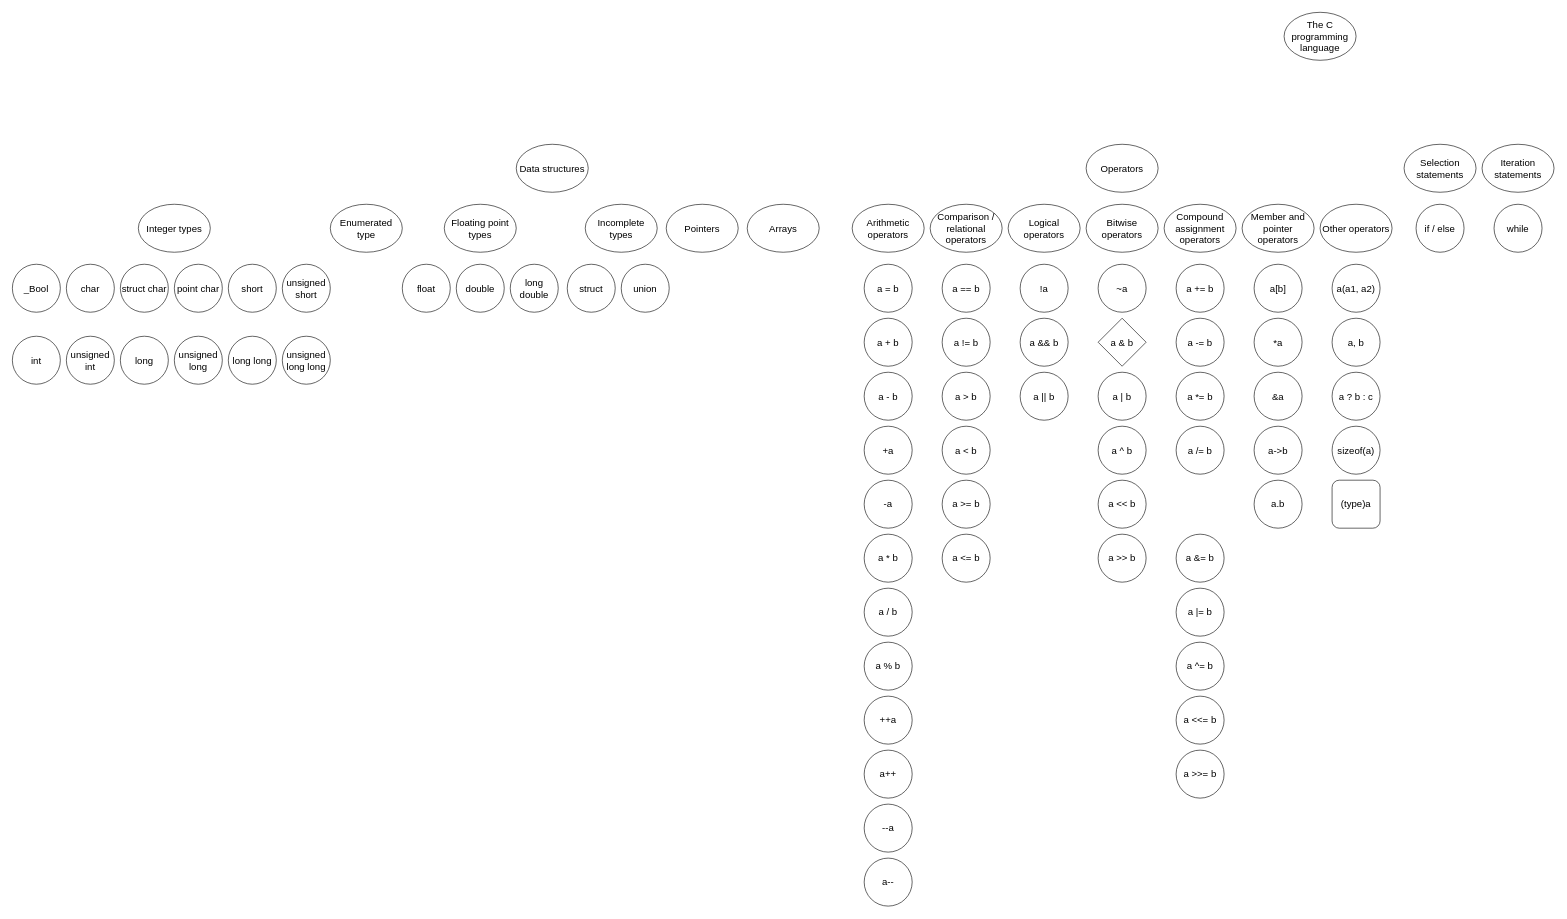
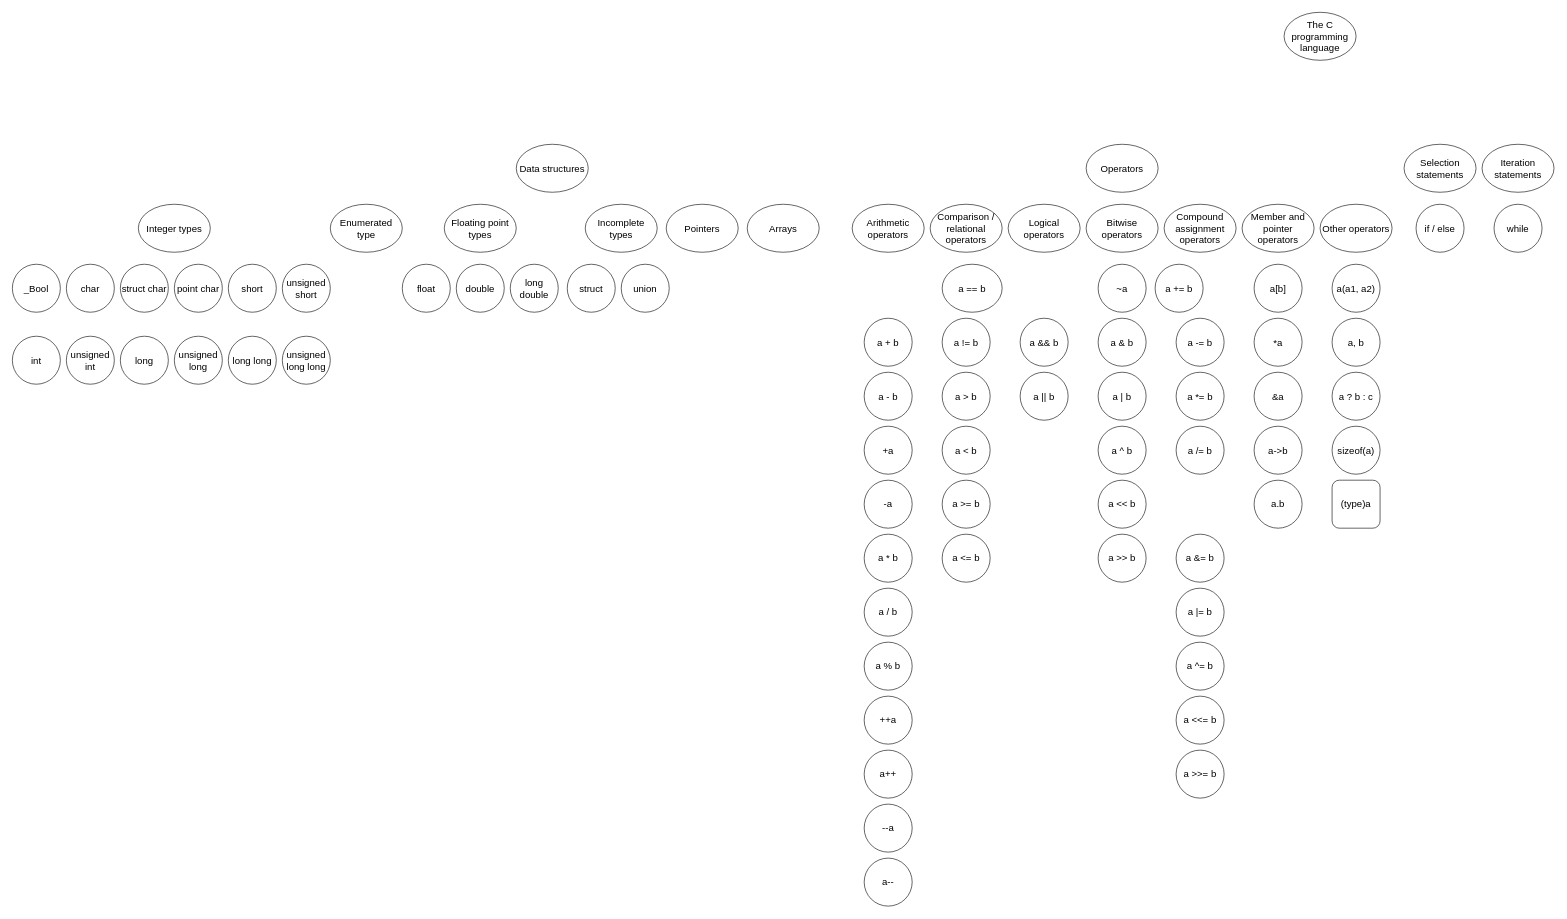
(888, 288) -> none
(966, 288) -> (972, 288)
(1044, 288) -> none
(1200, 288) -> (1179, 288)
(1122, 342) -> (1122, 342)
